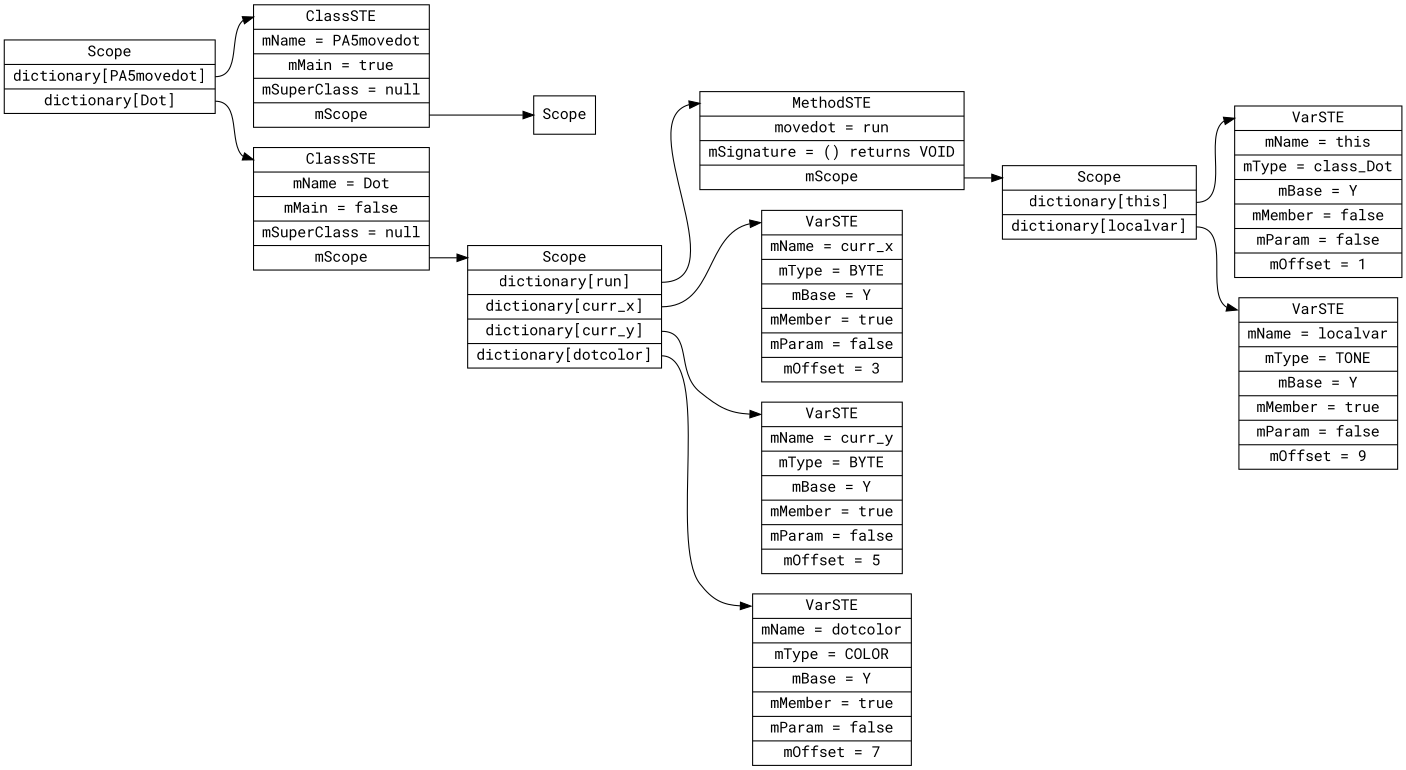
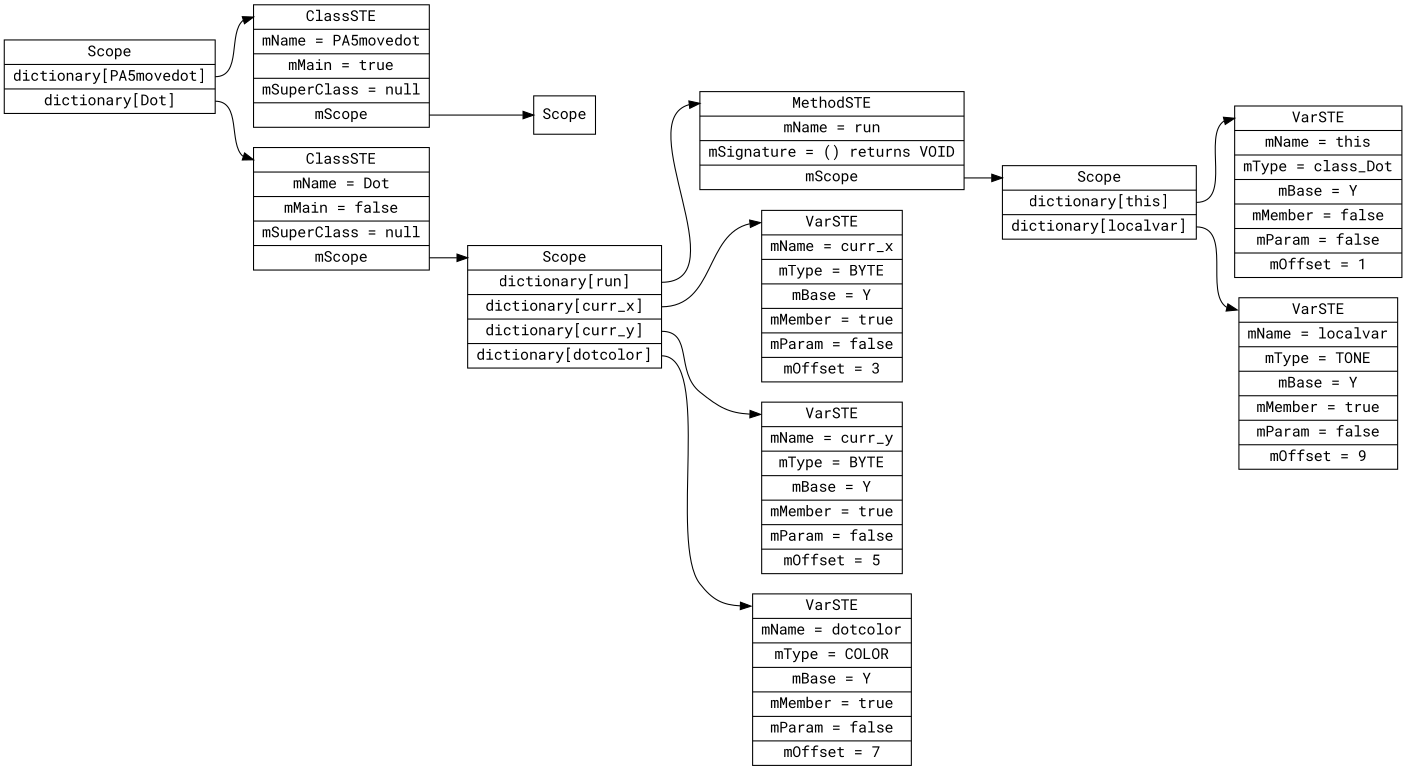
(832, 128) -> (832, 128)
